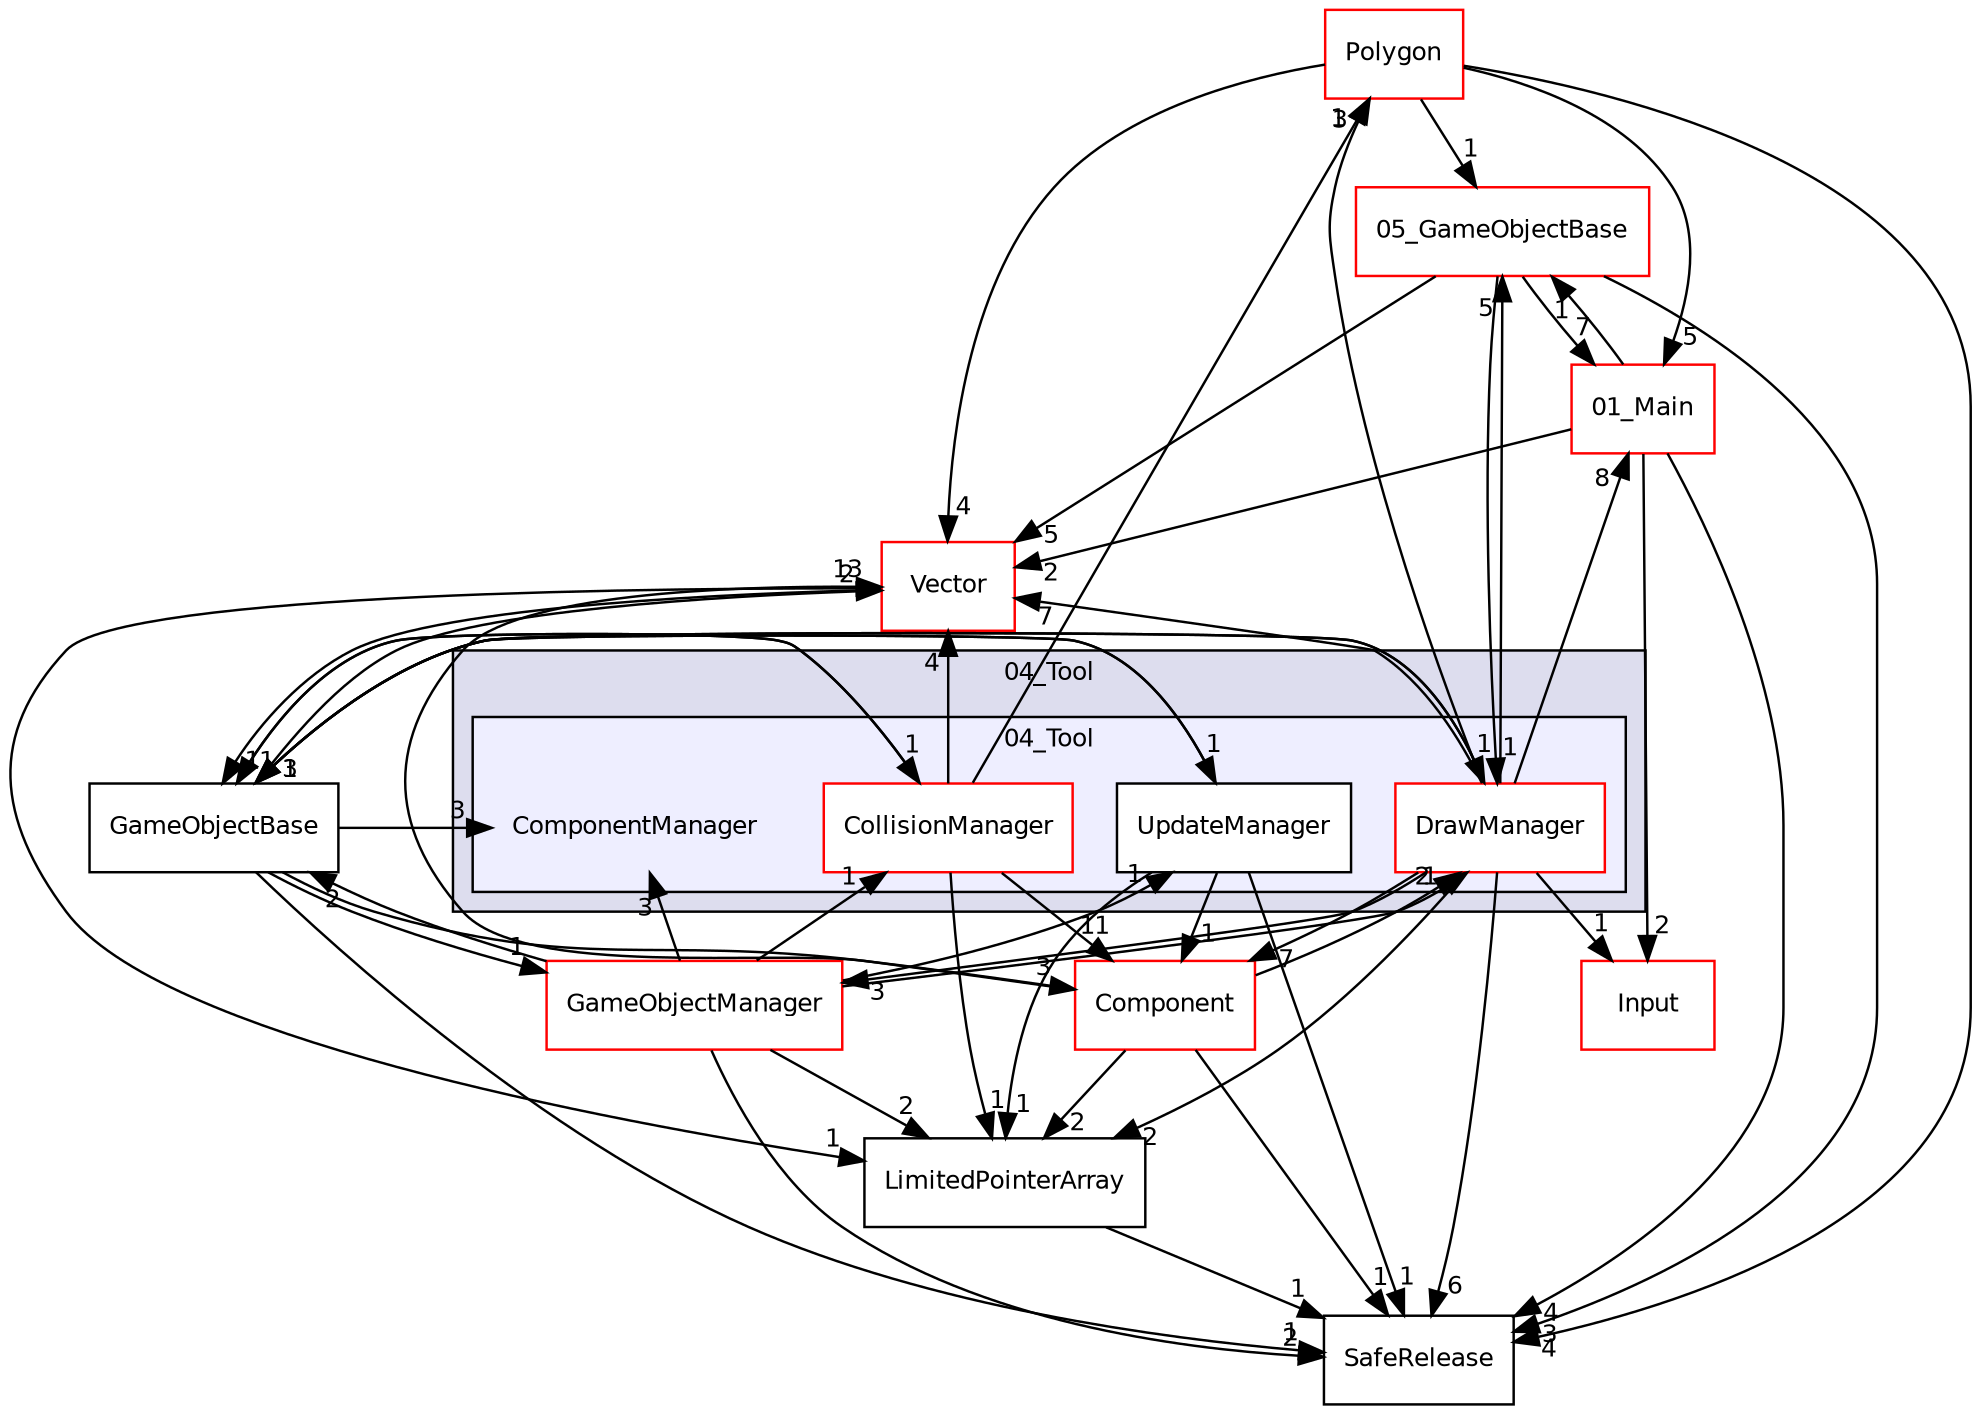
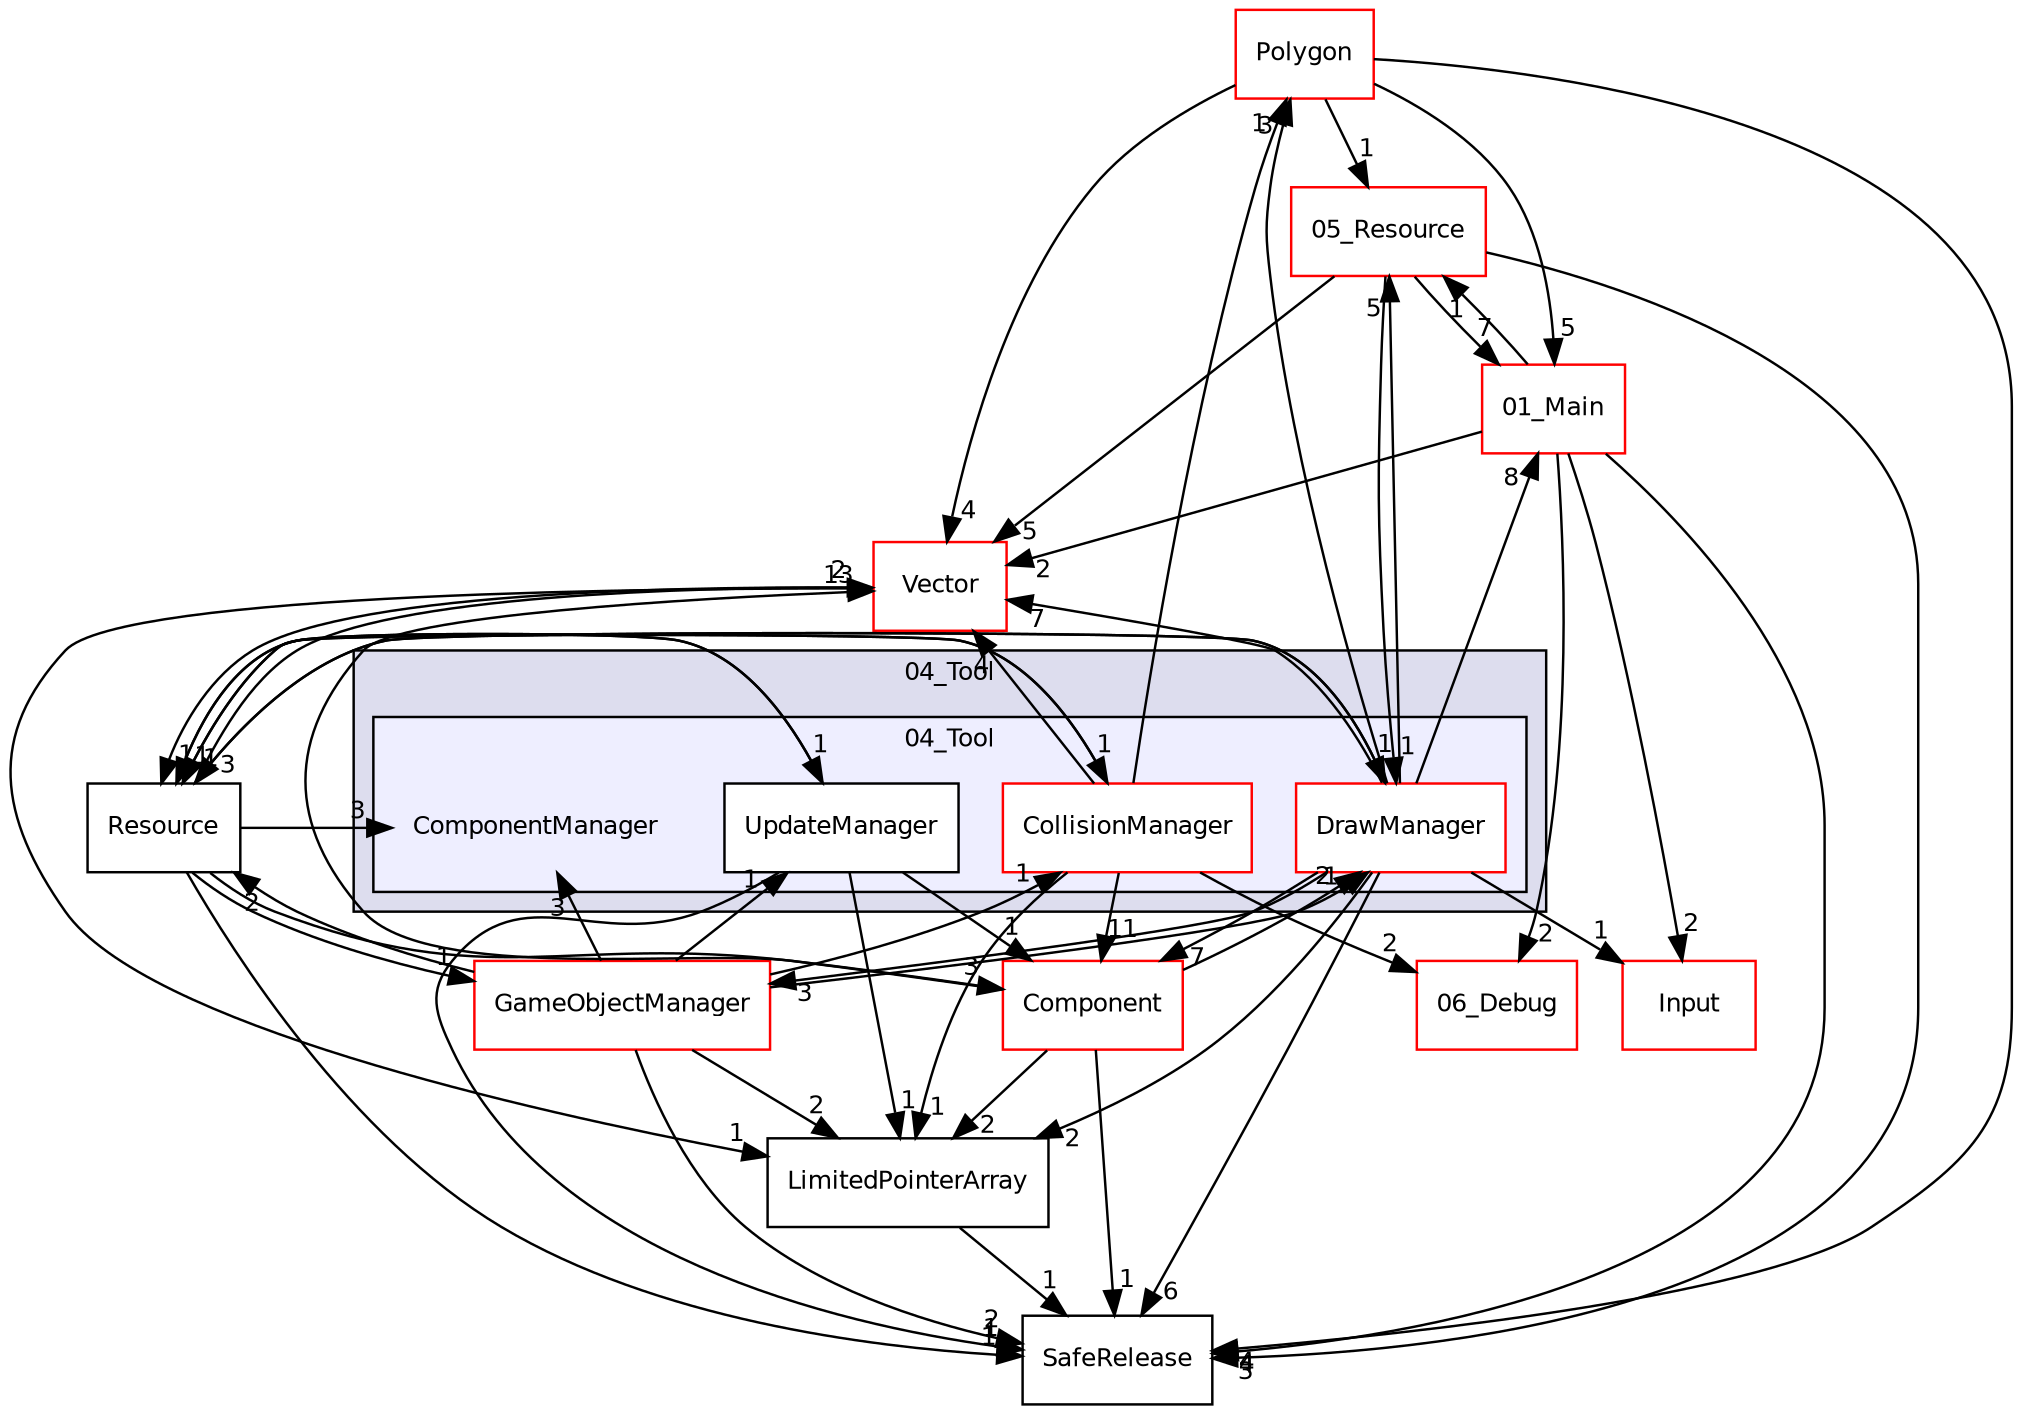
(1503, 232) -> (1388, 232)
(214, 828) -> (164, 828)
none -> (1497, 1005)
